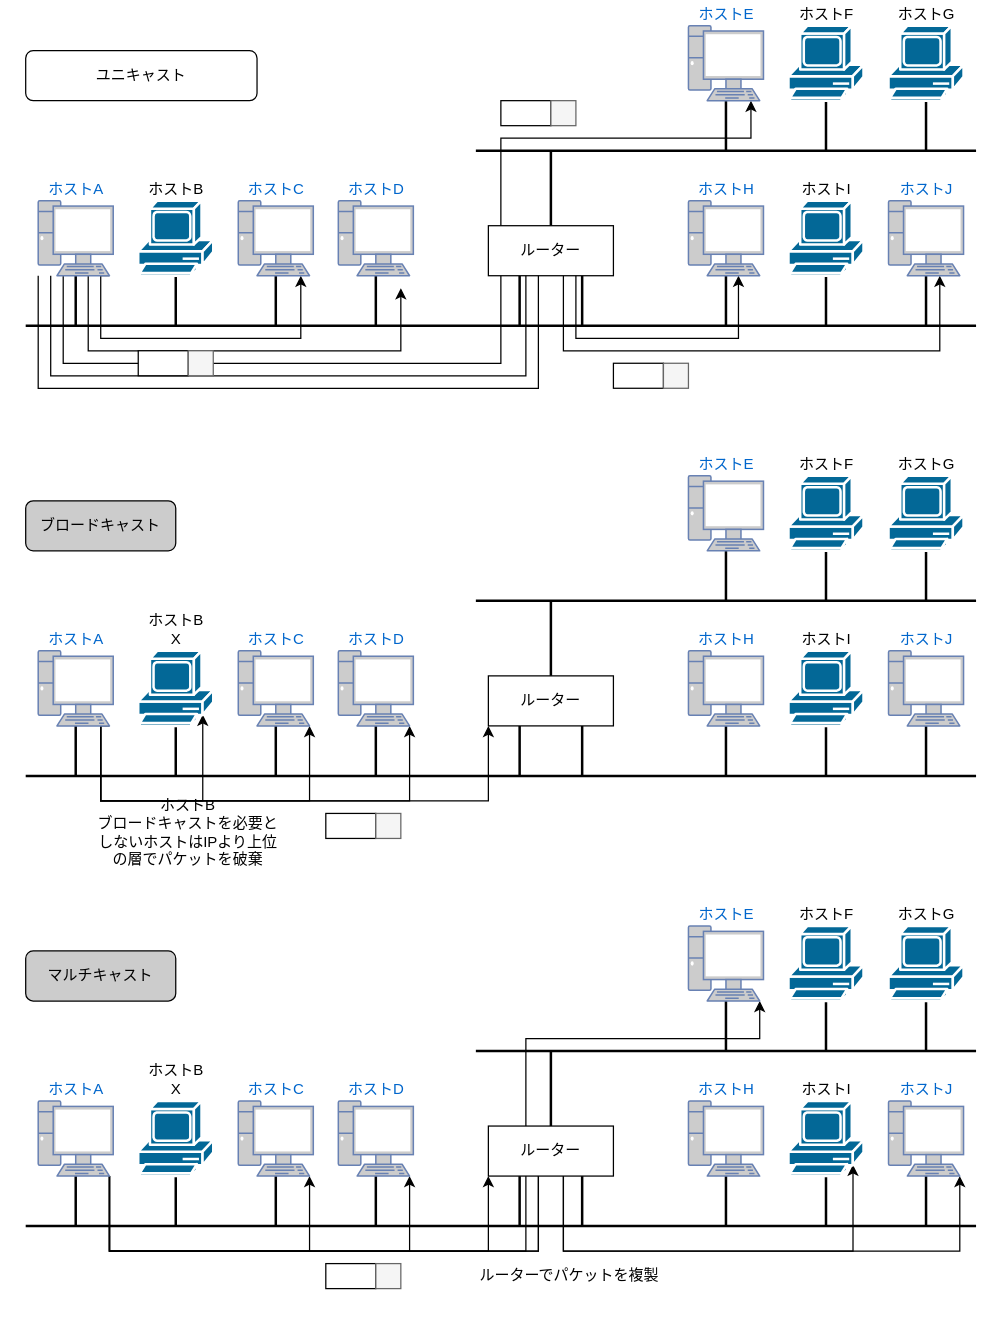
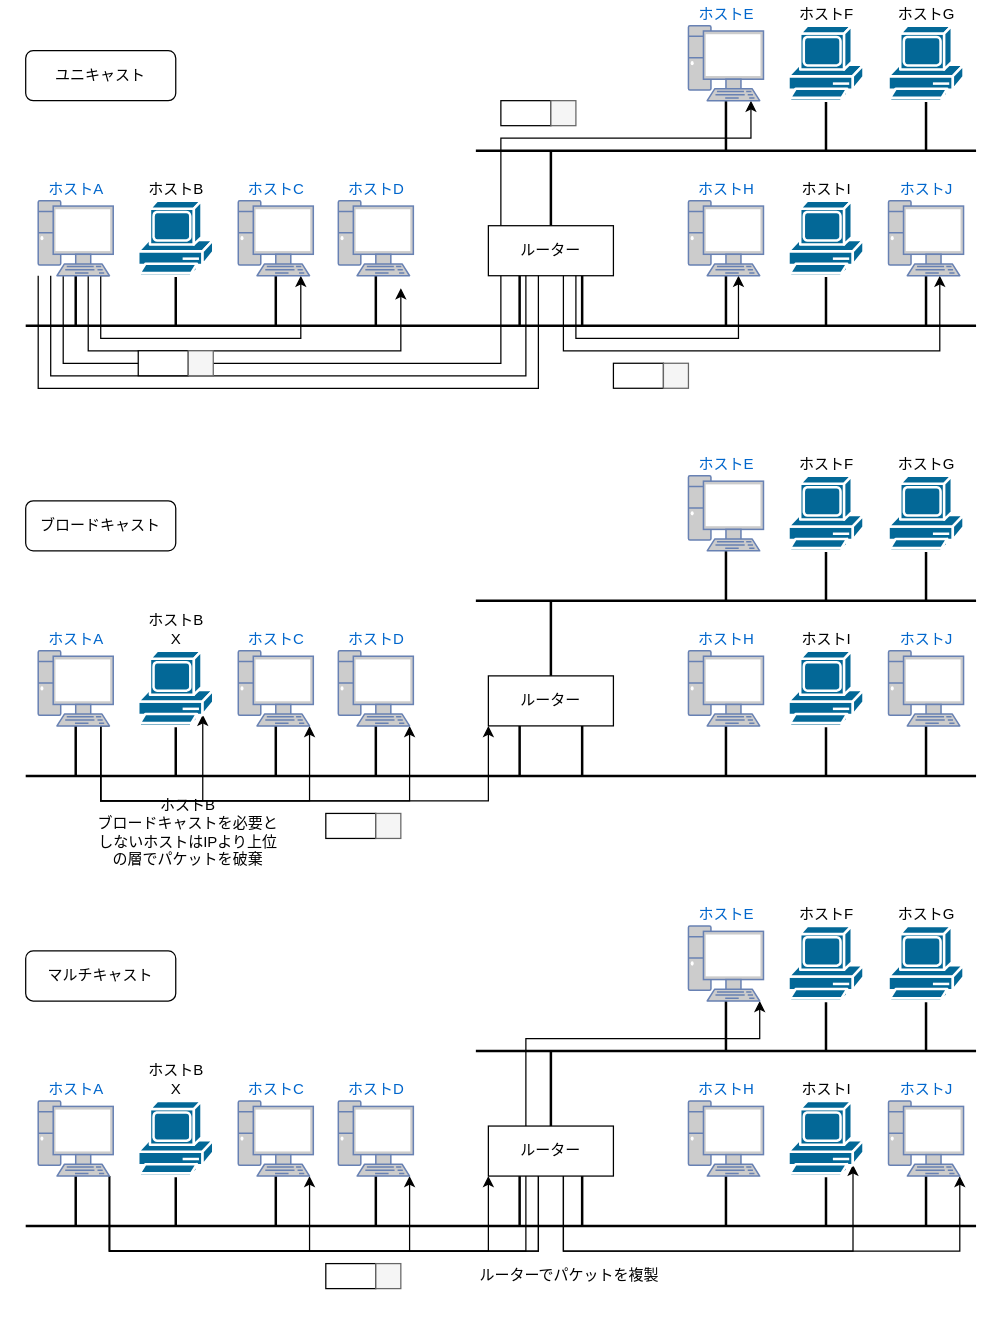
(141, 76) -> (101, 76)
(101, 526) -> (101, 526)
(101, 976) -> (101, 976)
